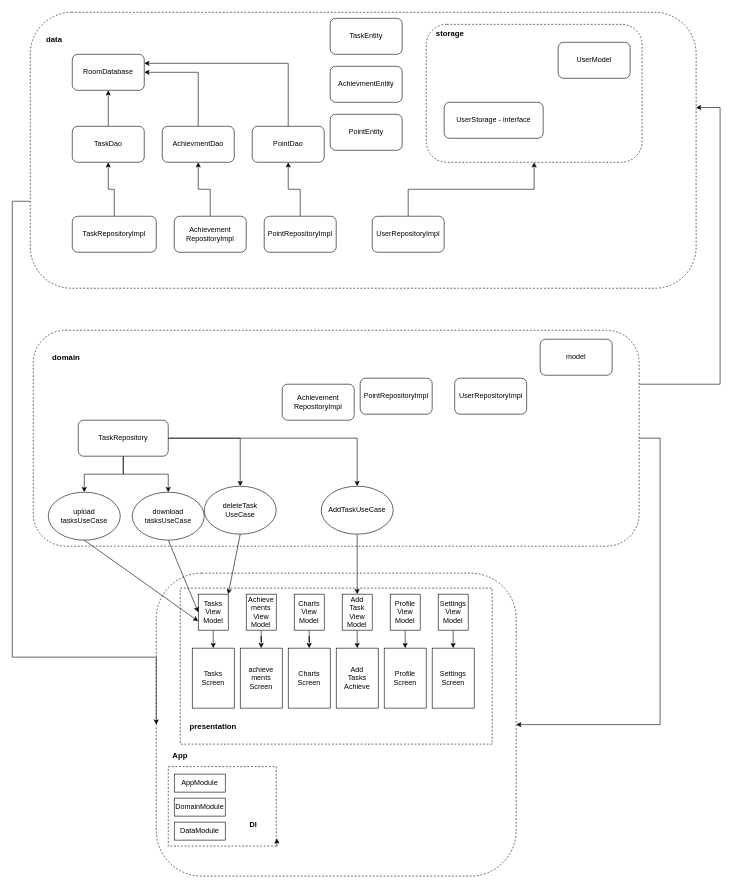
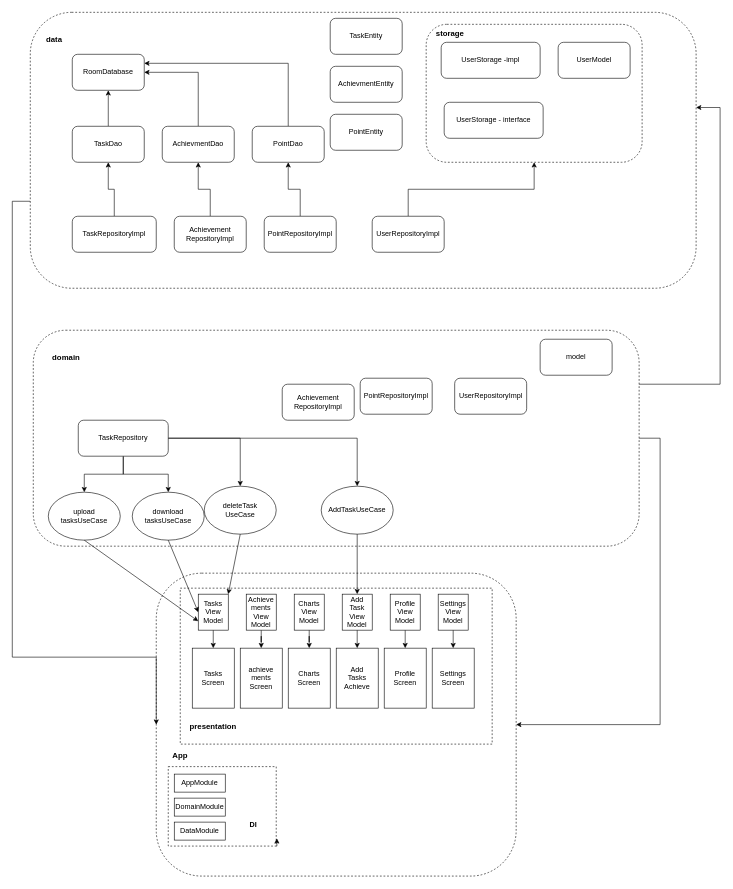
none -> (491, 60)
